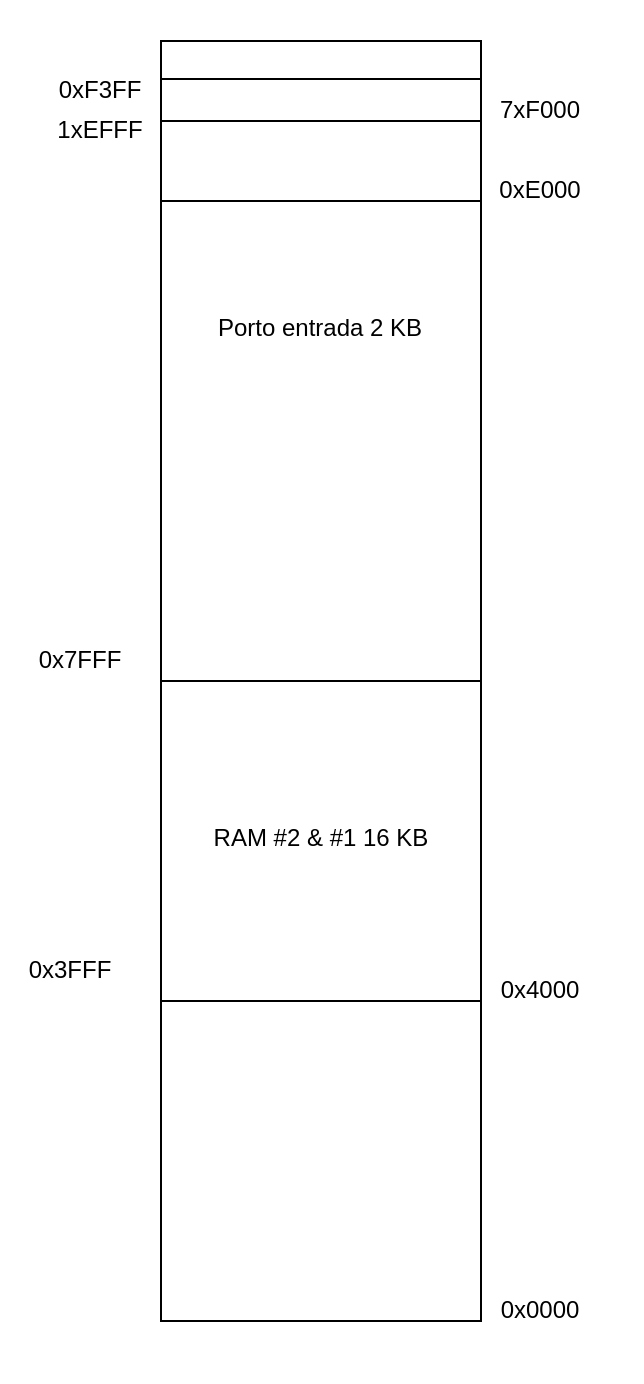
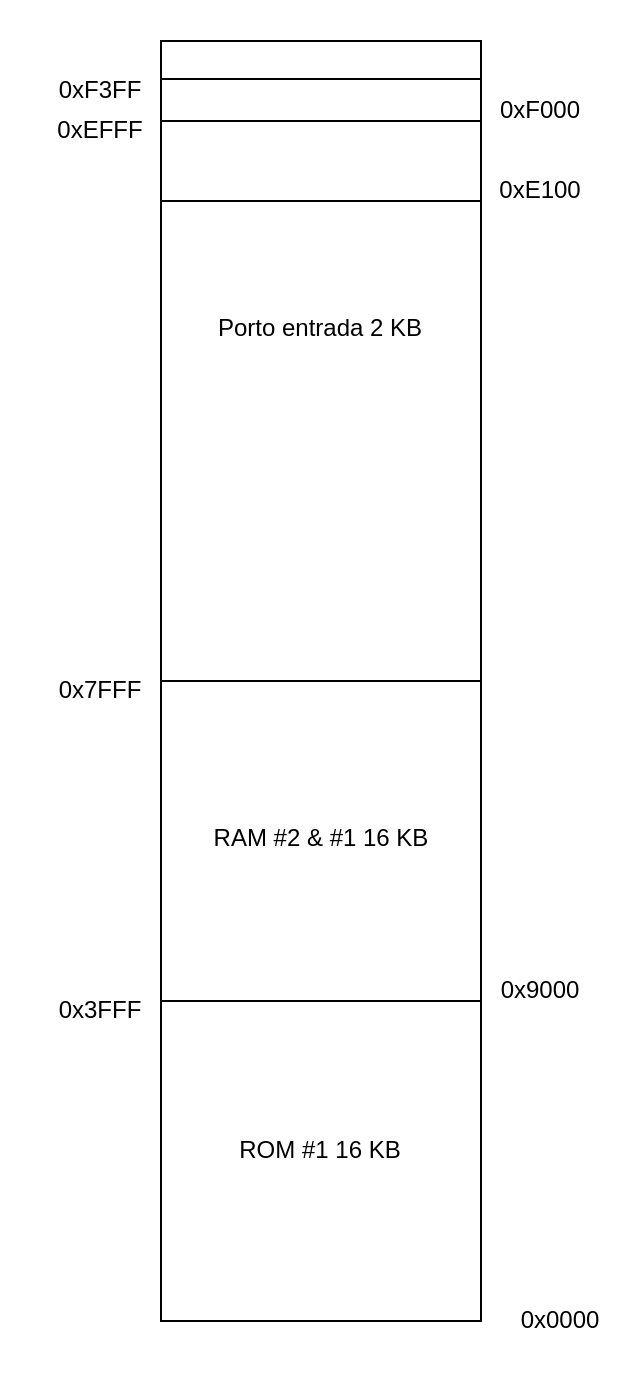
(541, 111) -> (541, 111)
(101, 131) -> (101, 131)
(541, 191) -> (541, 191)
(81, 661) -> (101, 691)
(71, 971) -> (101, 1011)
(541, 991) -> (541, 991)
none -> (321, 1151)
(541, 1311) -> (561, 1321)
